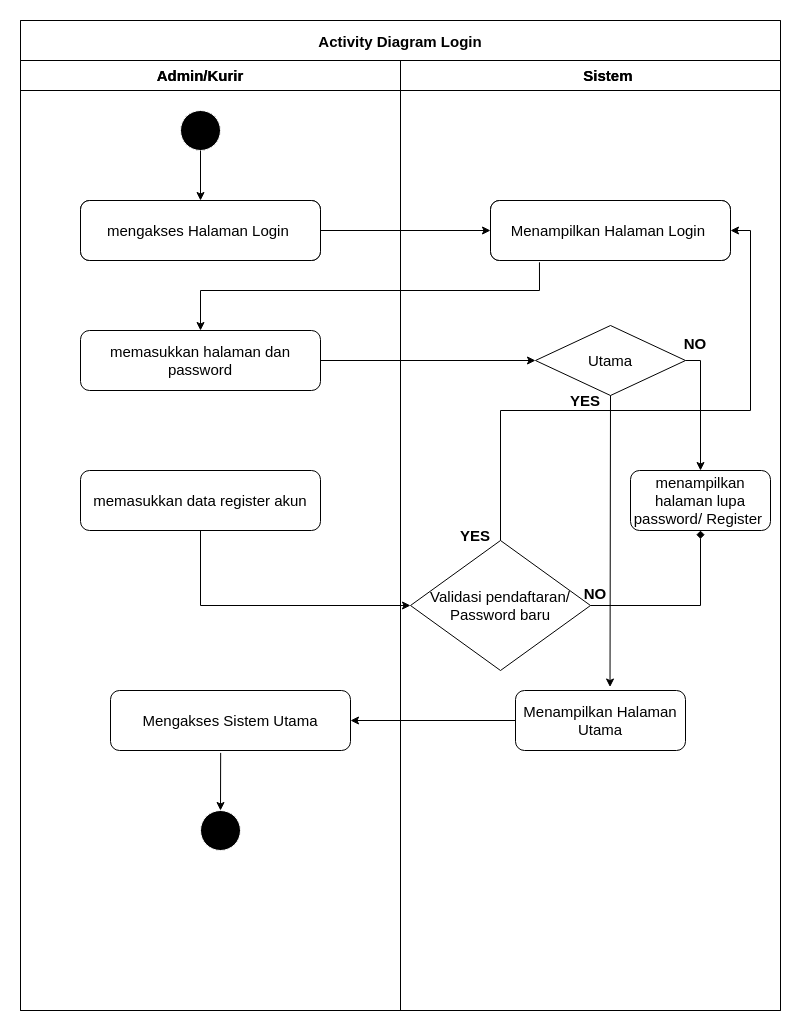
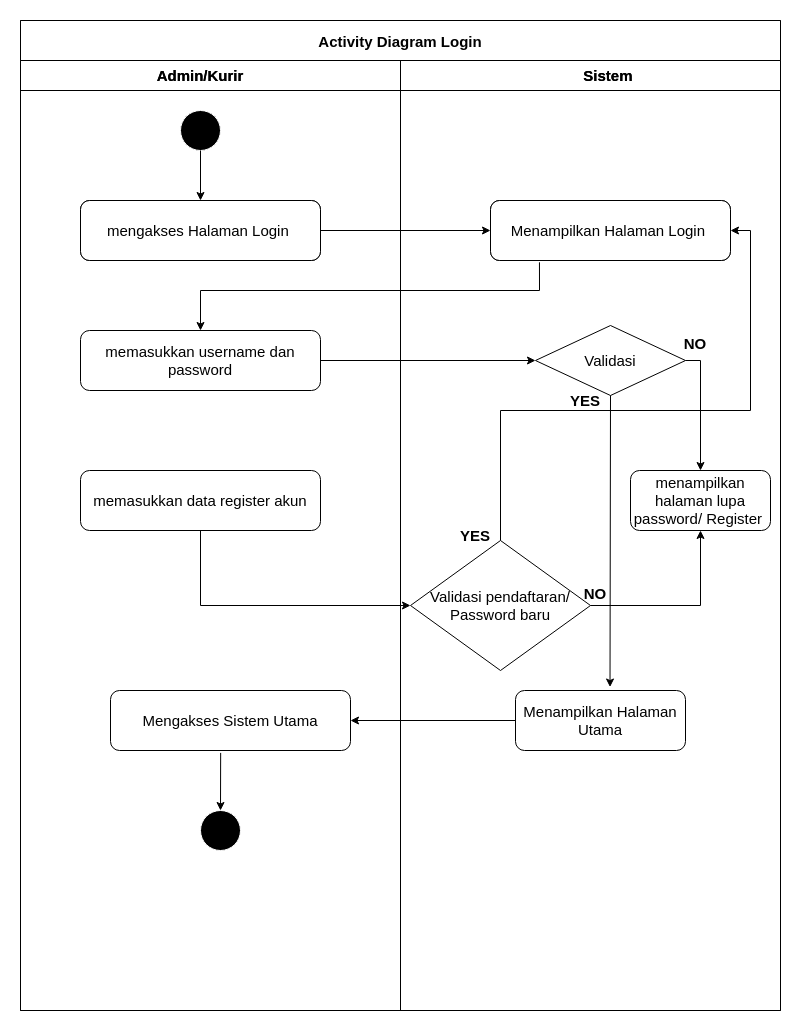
(201, 361) -> (201, 361)
(611, 361) -> (611, 361)
(701, 539) -> (701, 538)
